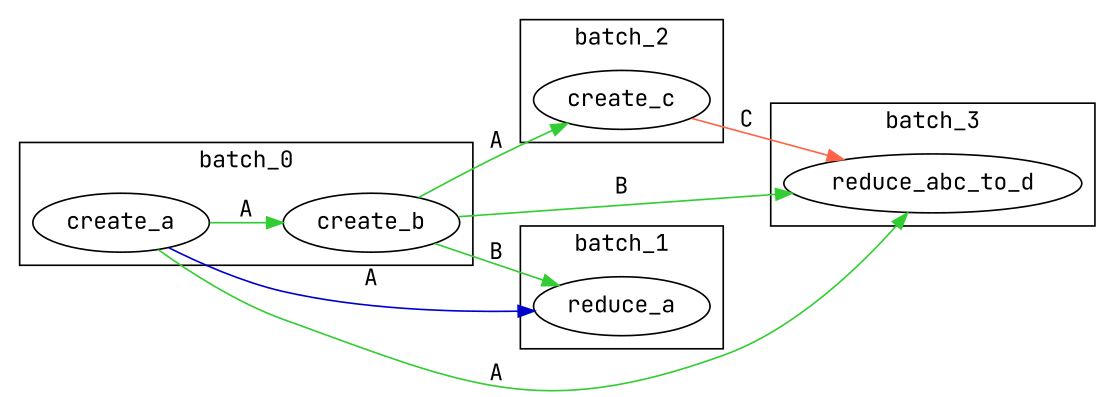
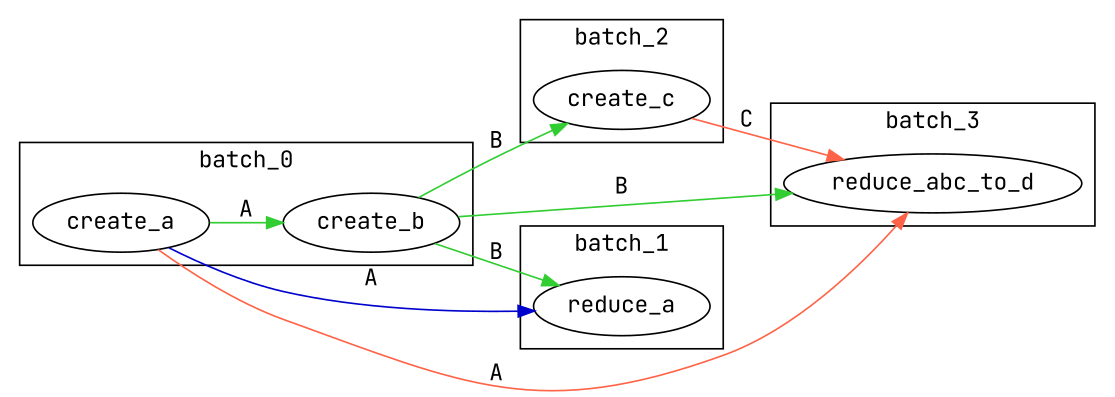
(497, 142) -> (497, 142)
(538, 390) -> (538, 390)
